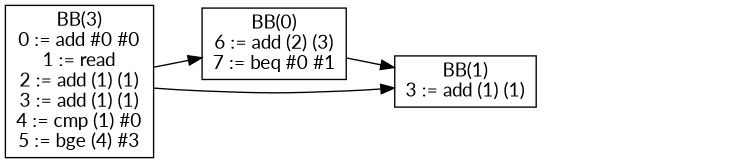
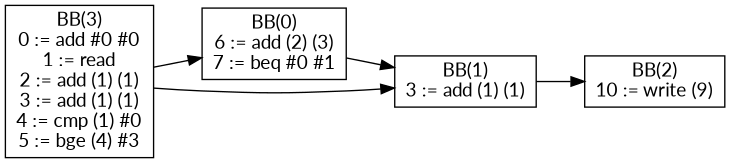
none -> (655, 82)
